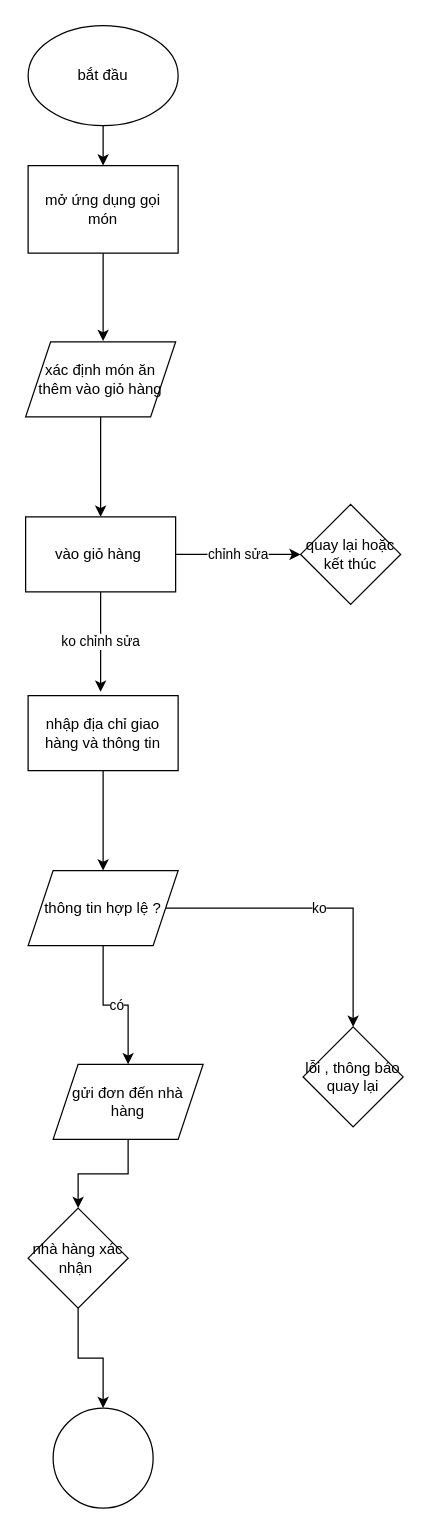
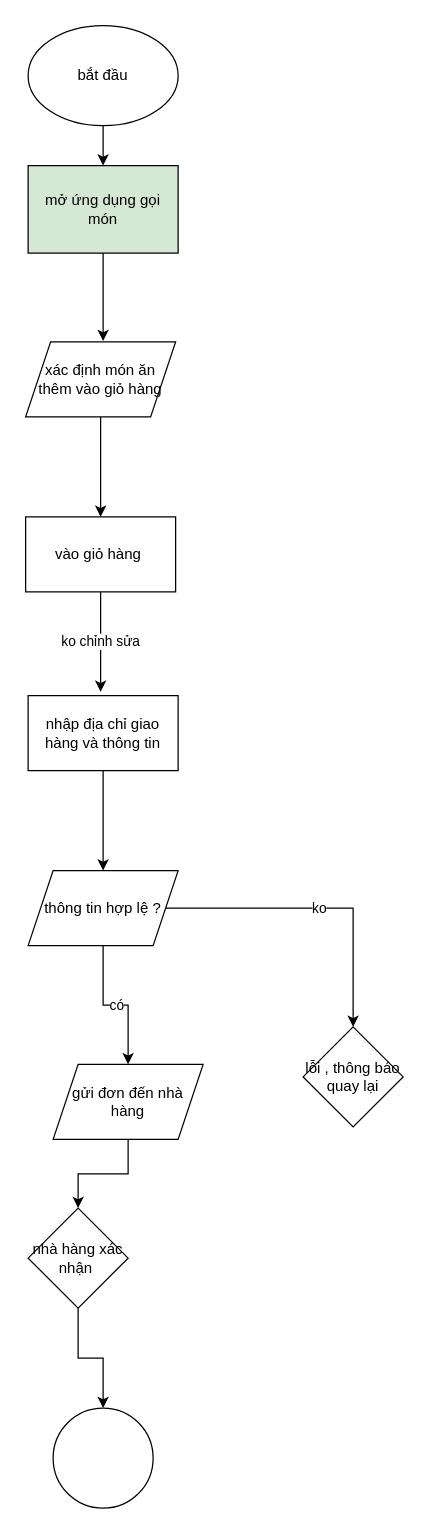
(103, 209) -> (103, 209)
(234, 554) -> none
(351, 554) -> none
